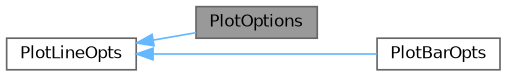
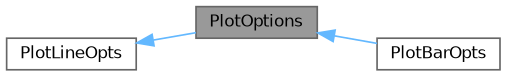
(265, 54) -> (356, 40)
